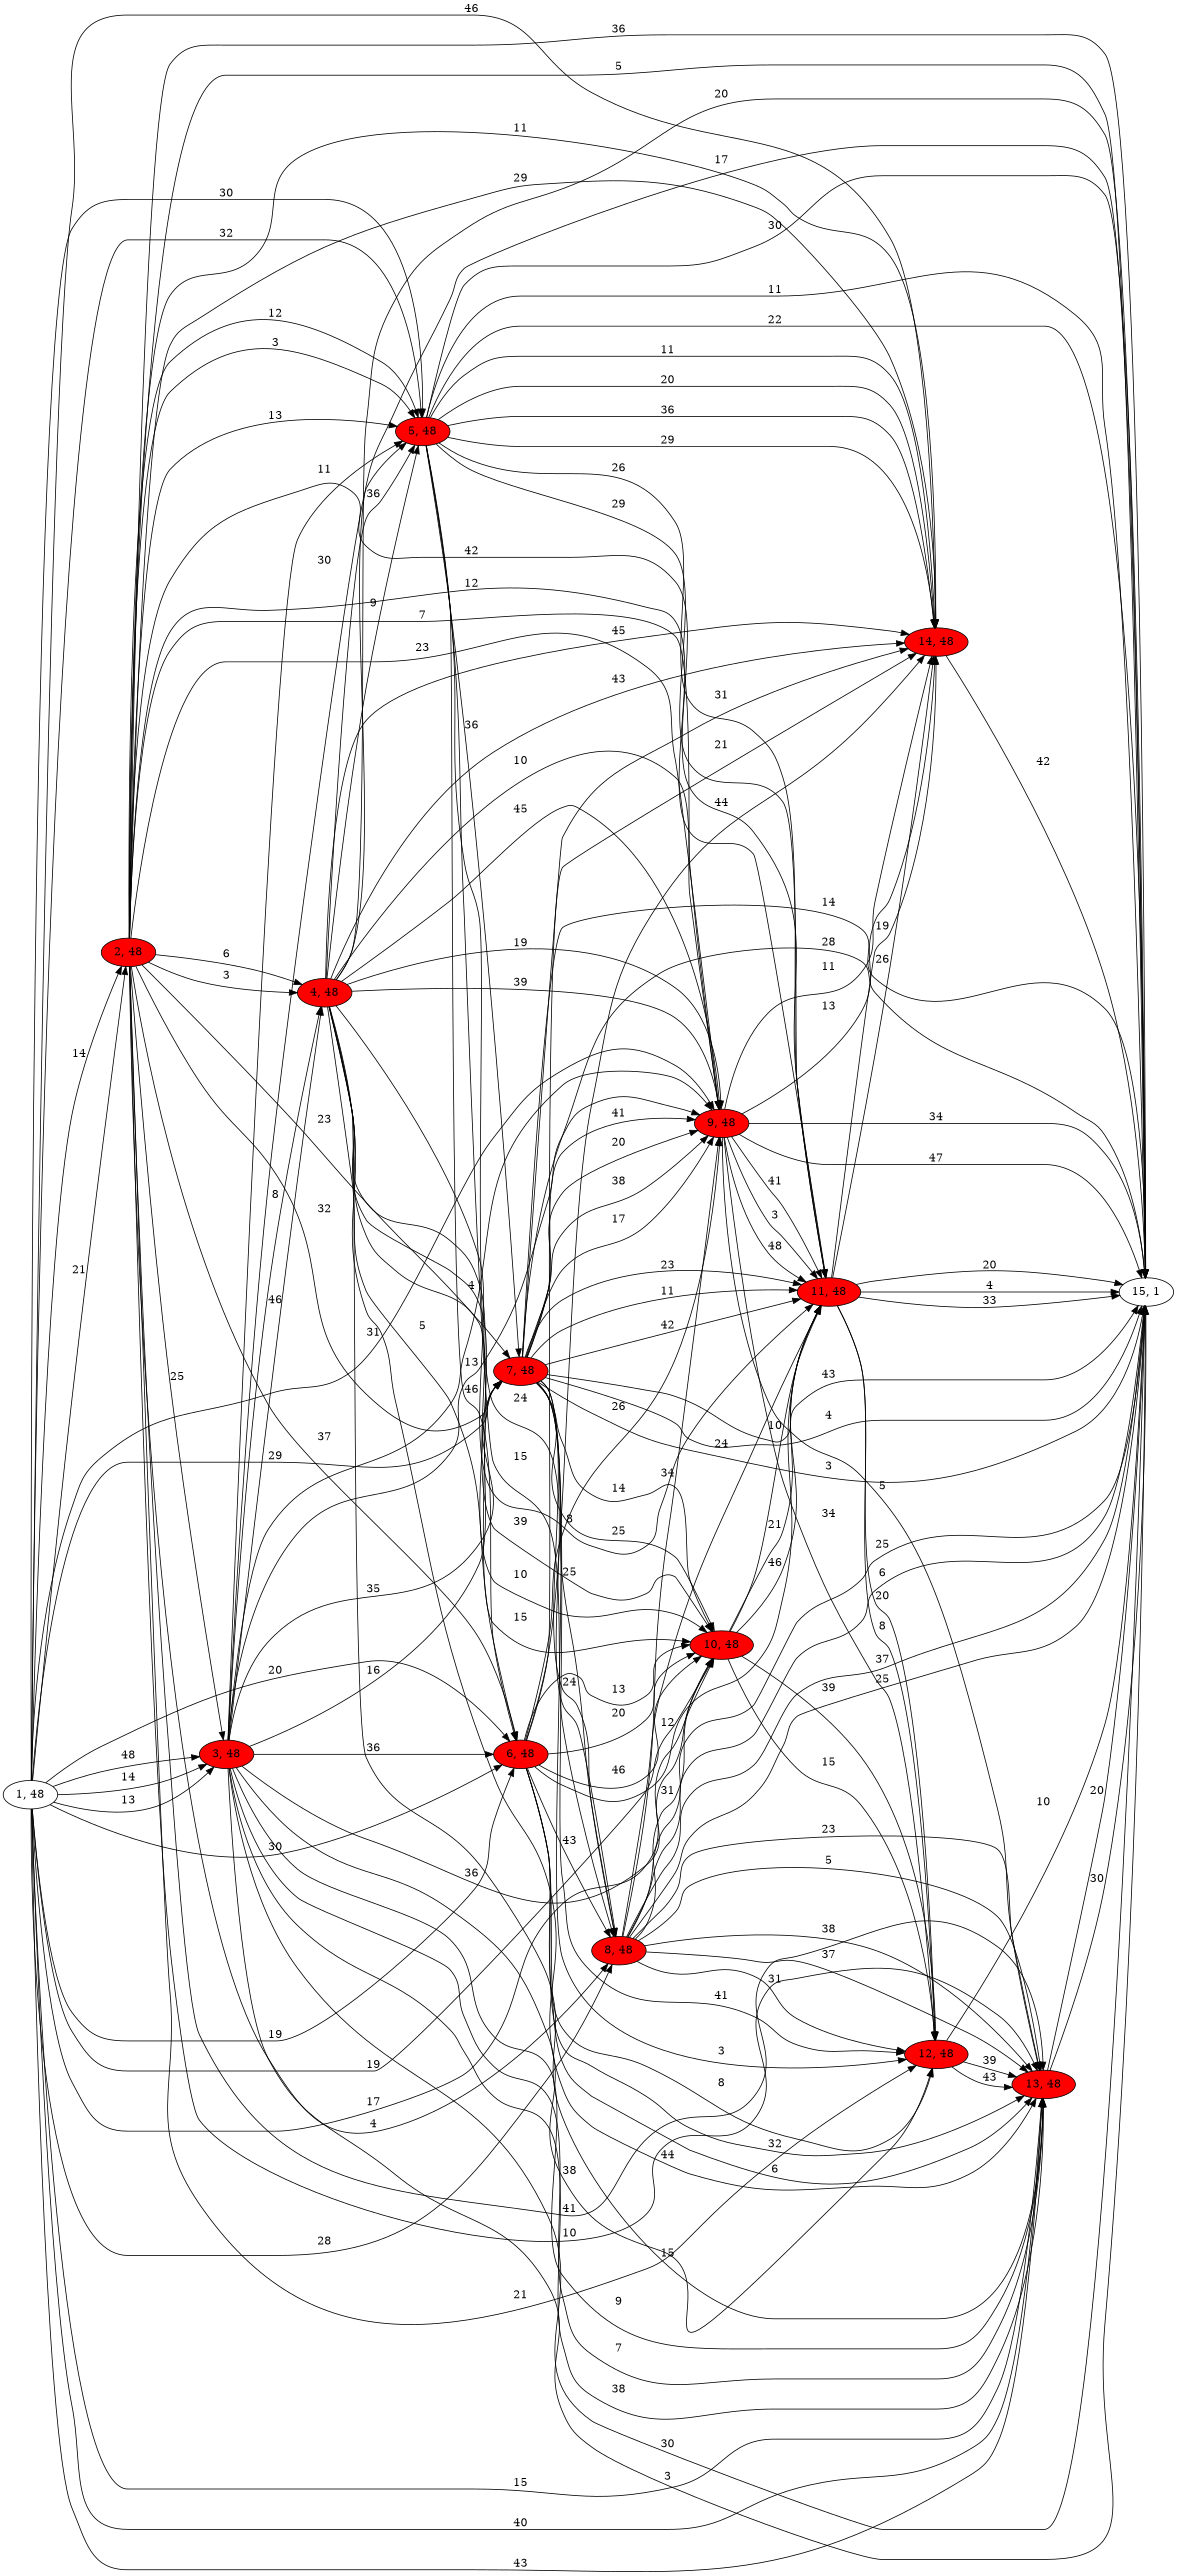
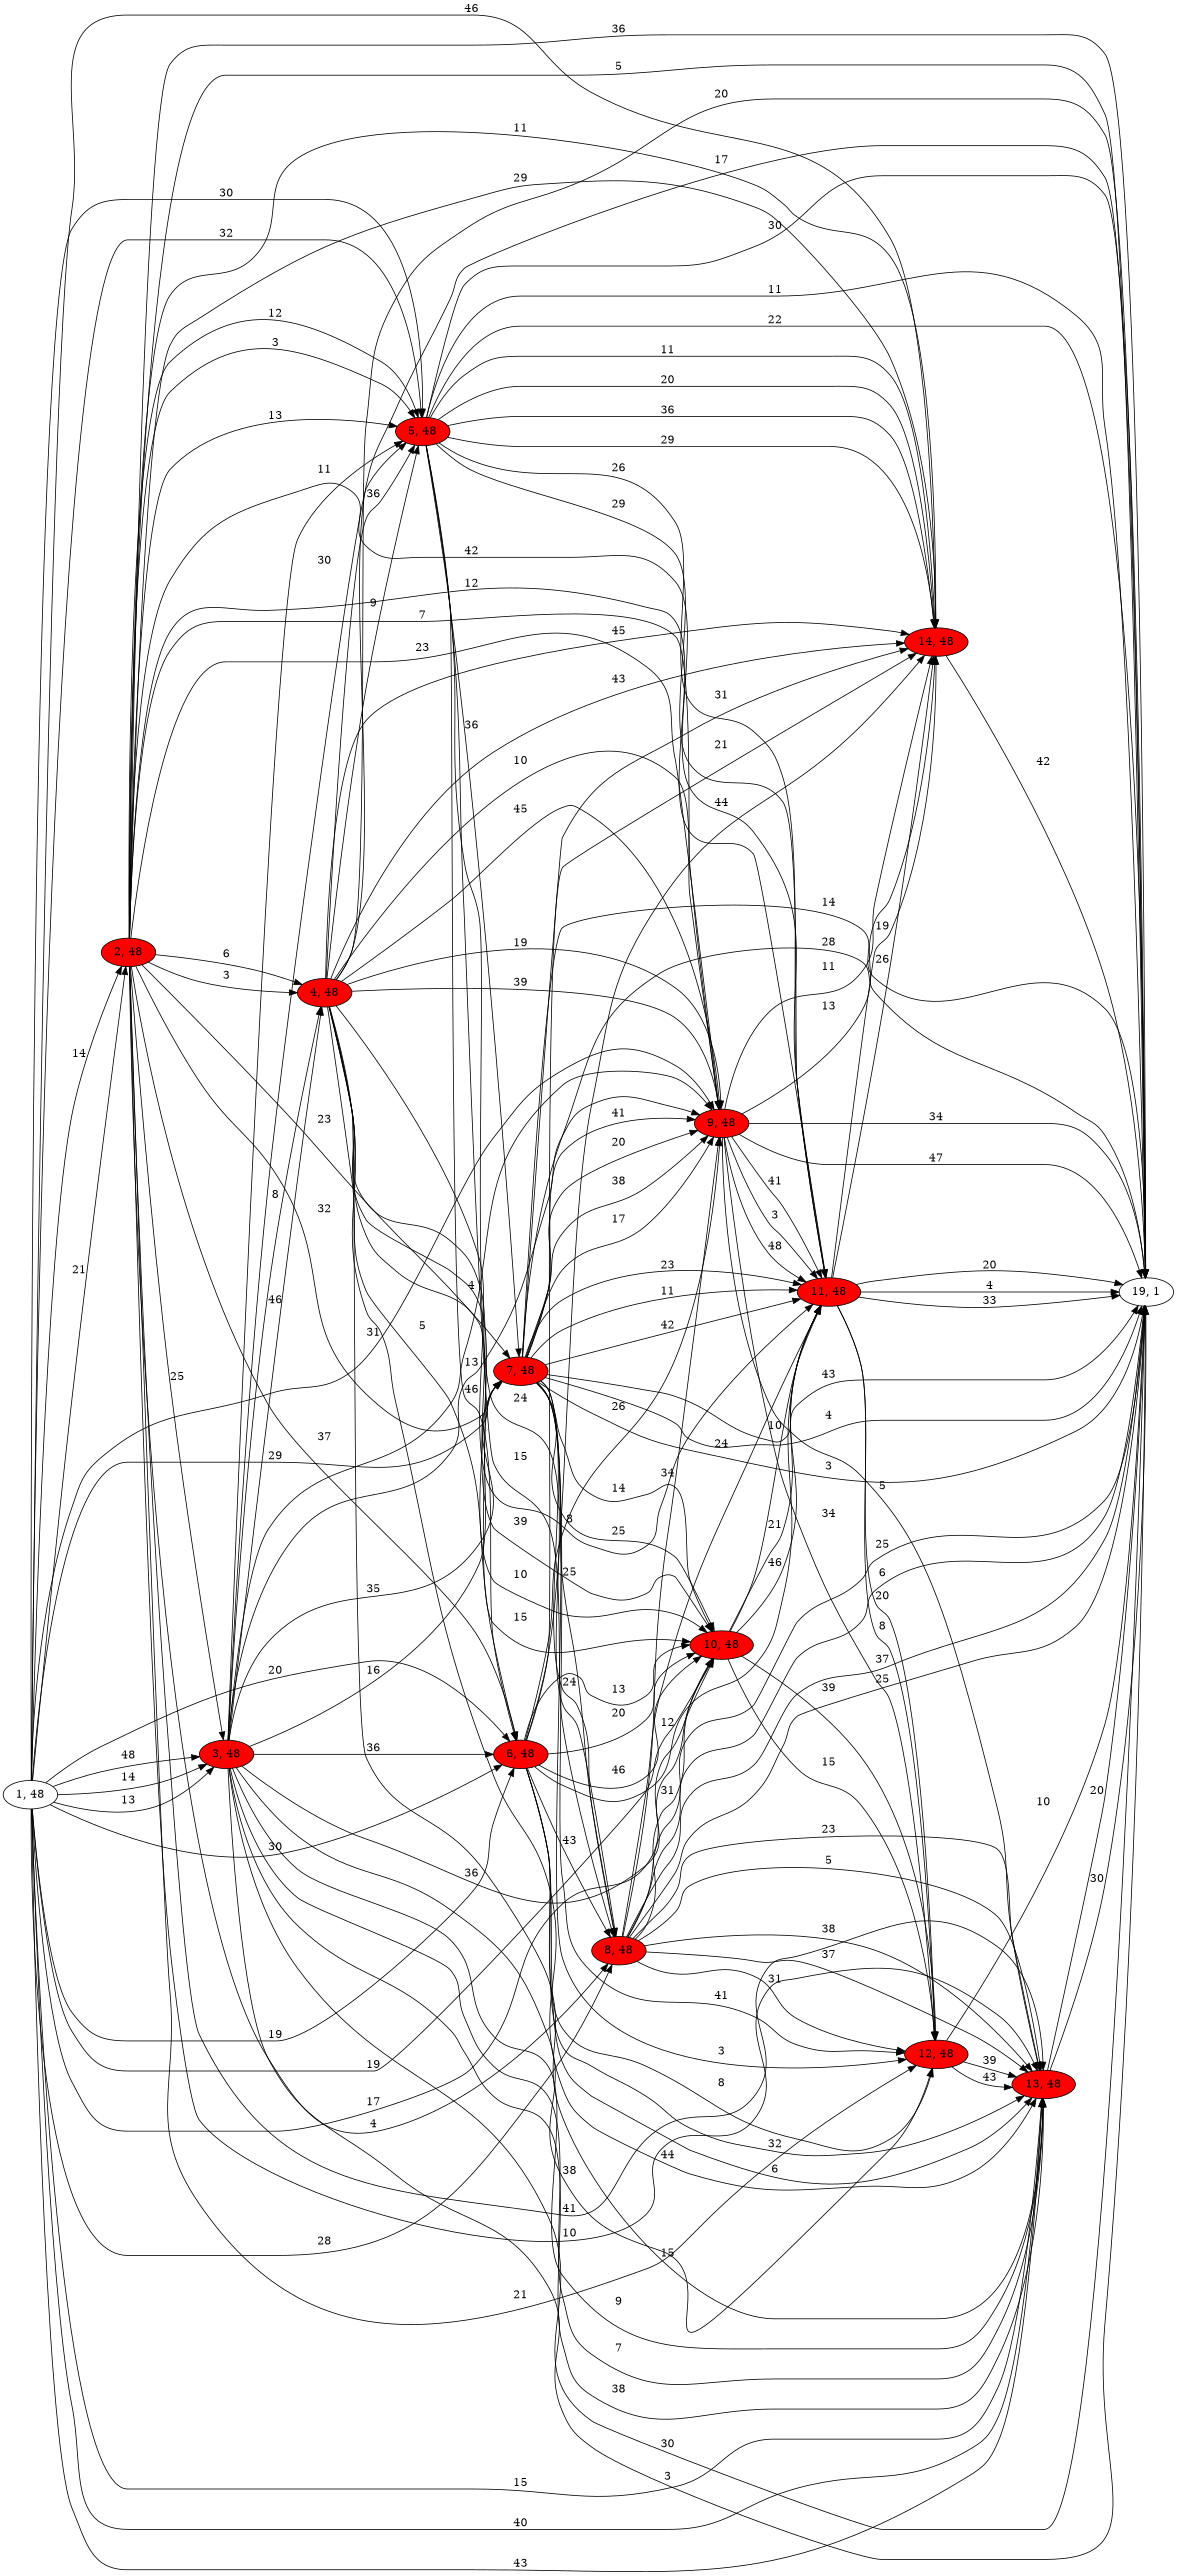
(1146, 1292) -> (1146, 1292)
